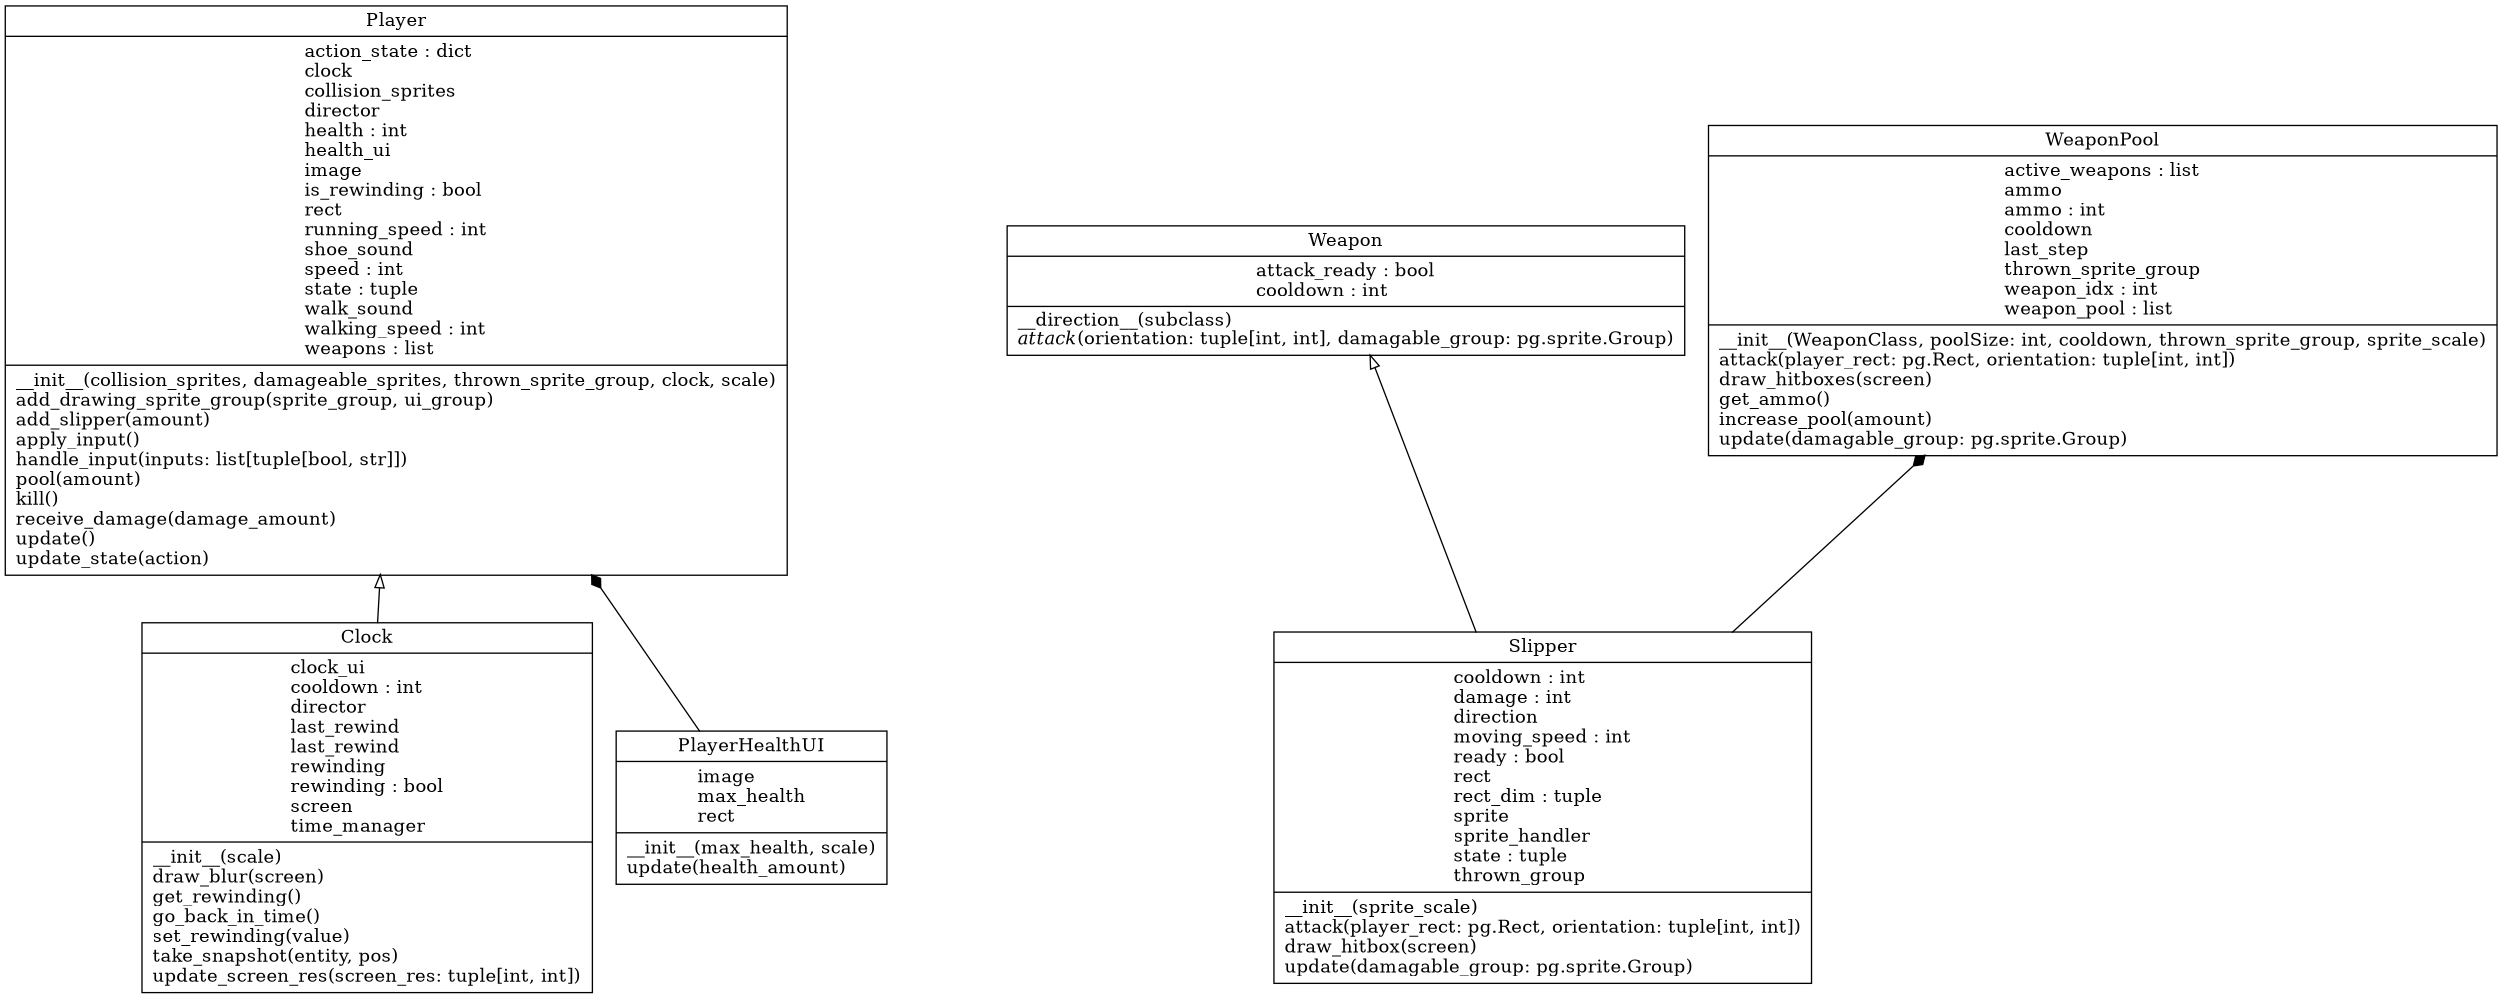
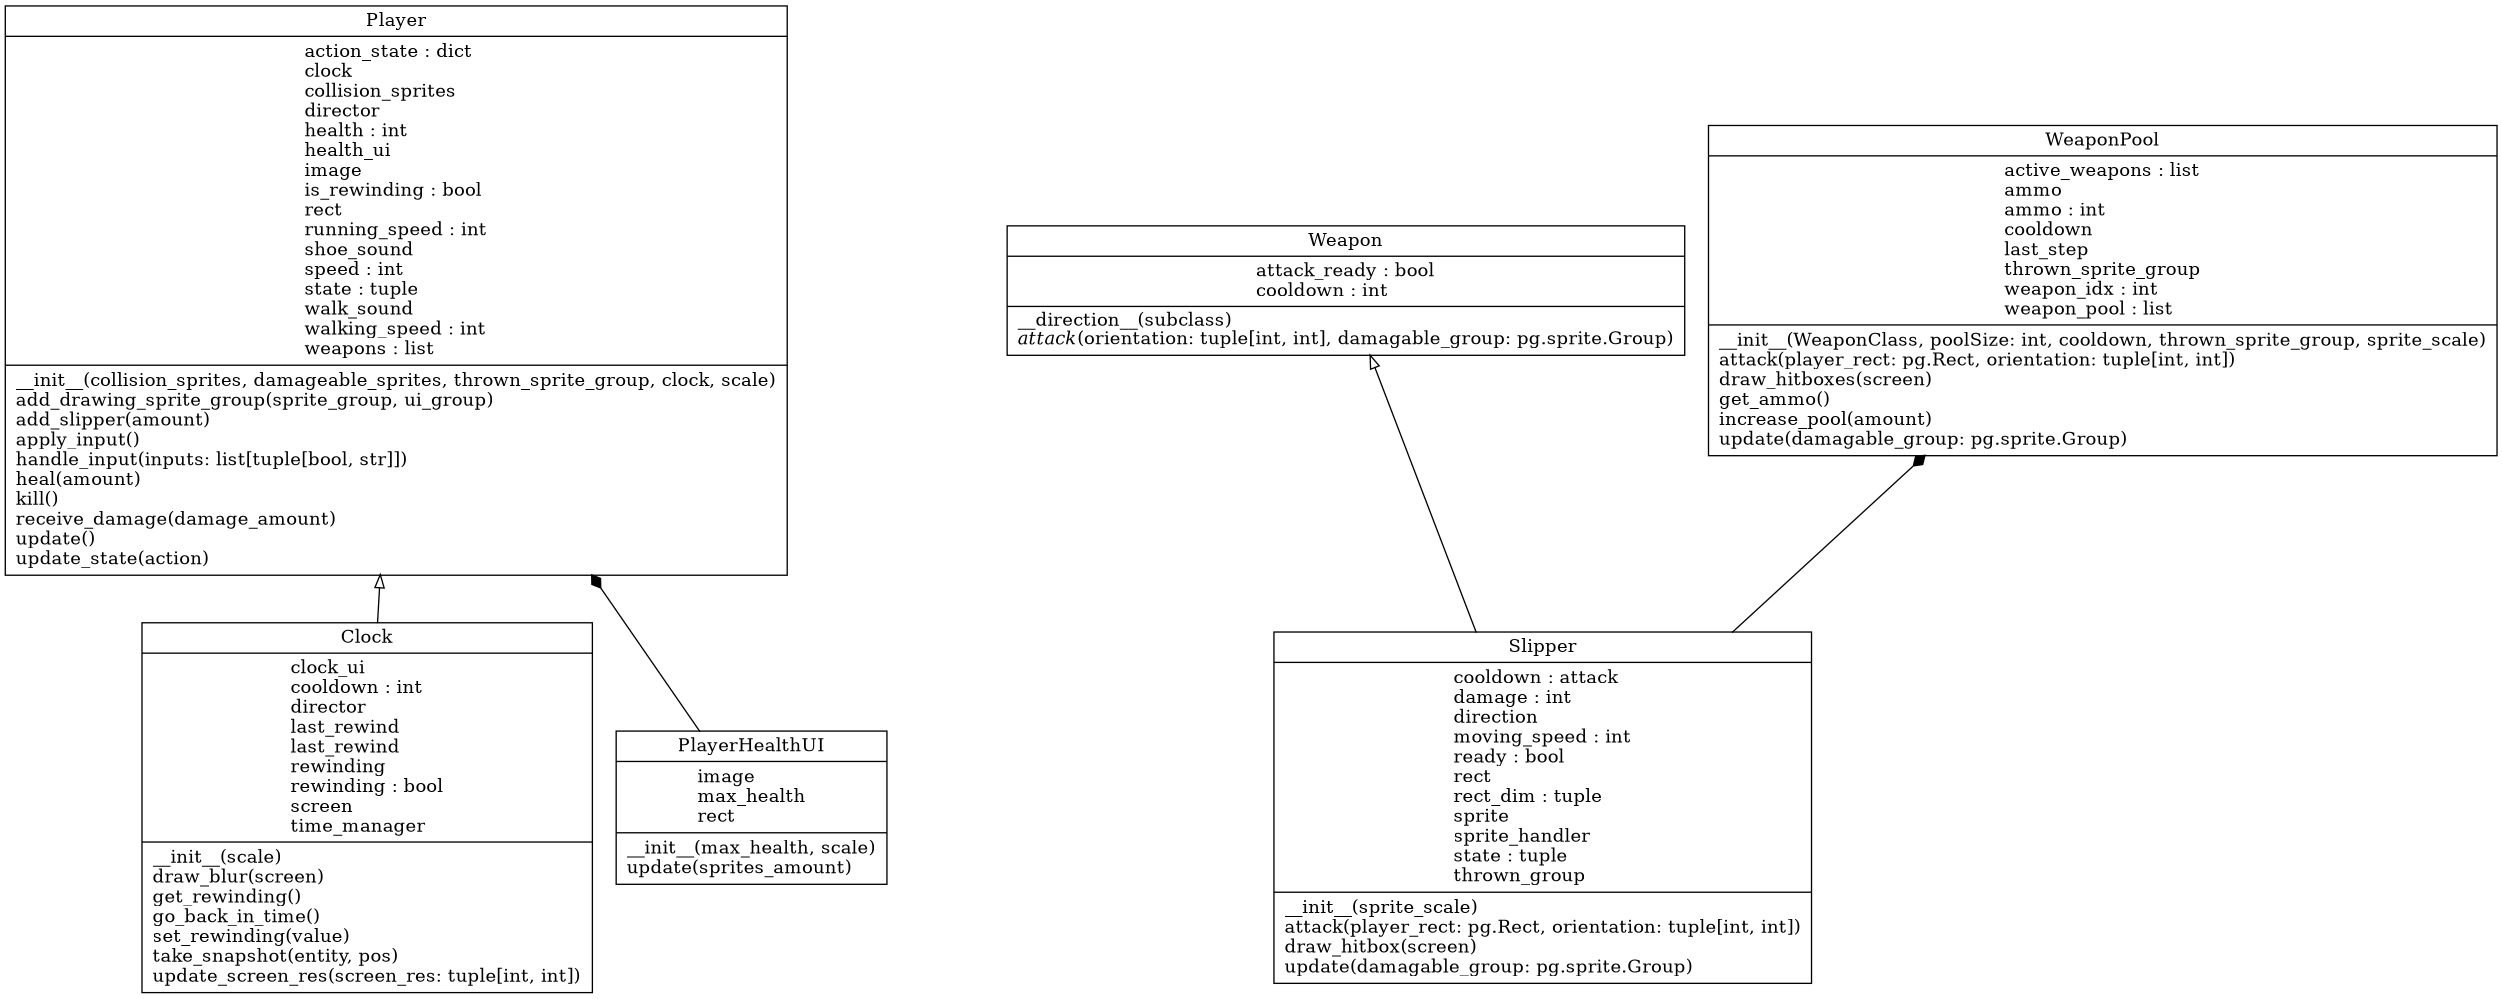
(79, 479) -> (79, 479)
(1520, 678) -> (1536, 678)
(736, 868) -> (740, 868)
